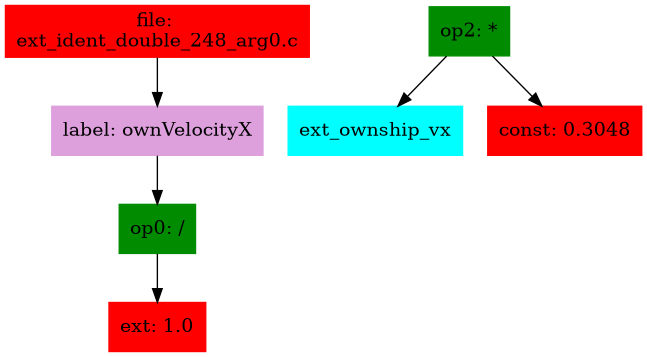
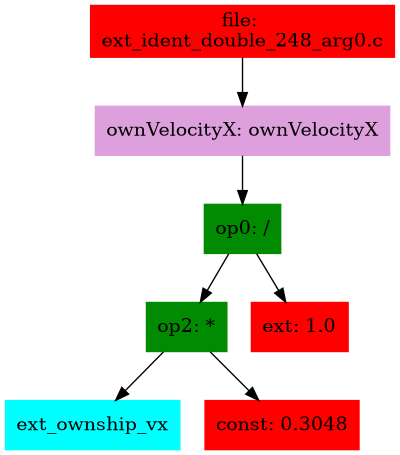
(157, 131) -> (243, 131)
none -> (218, 272)
